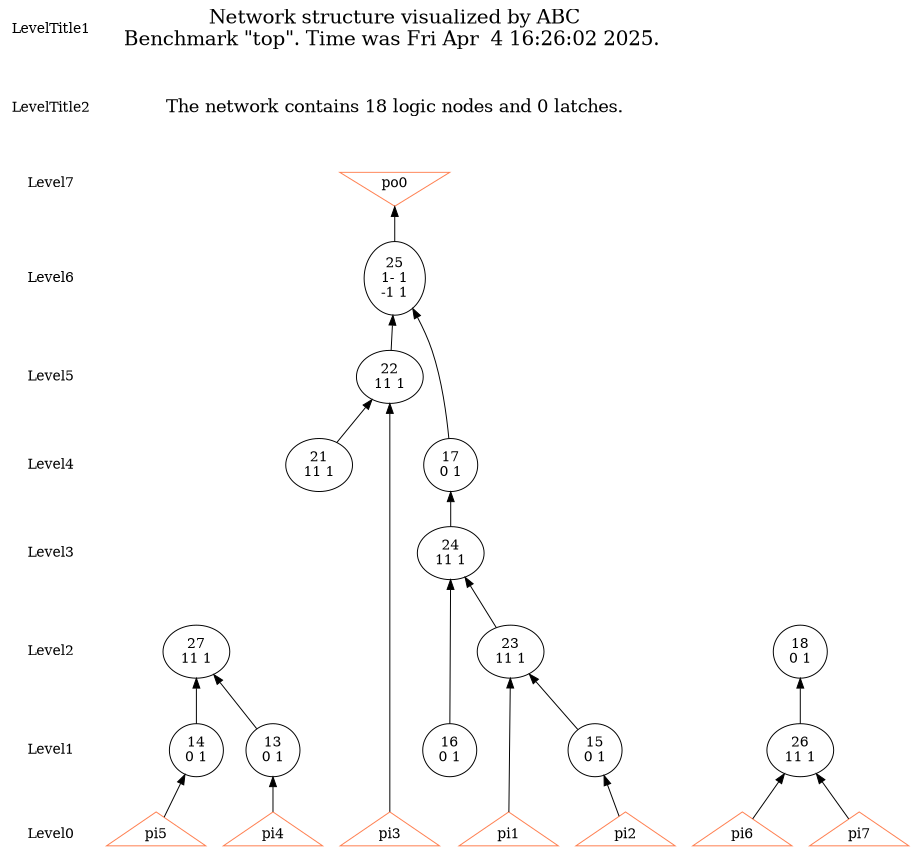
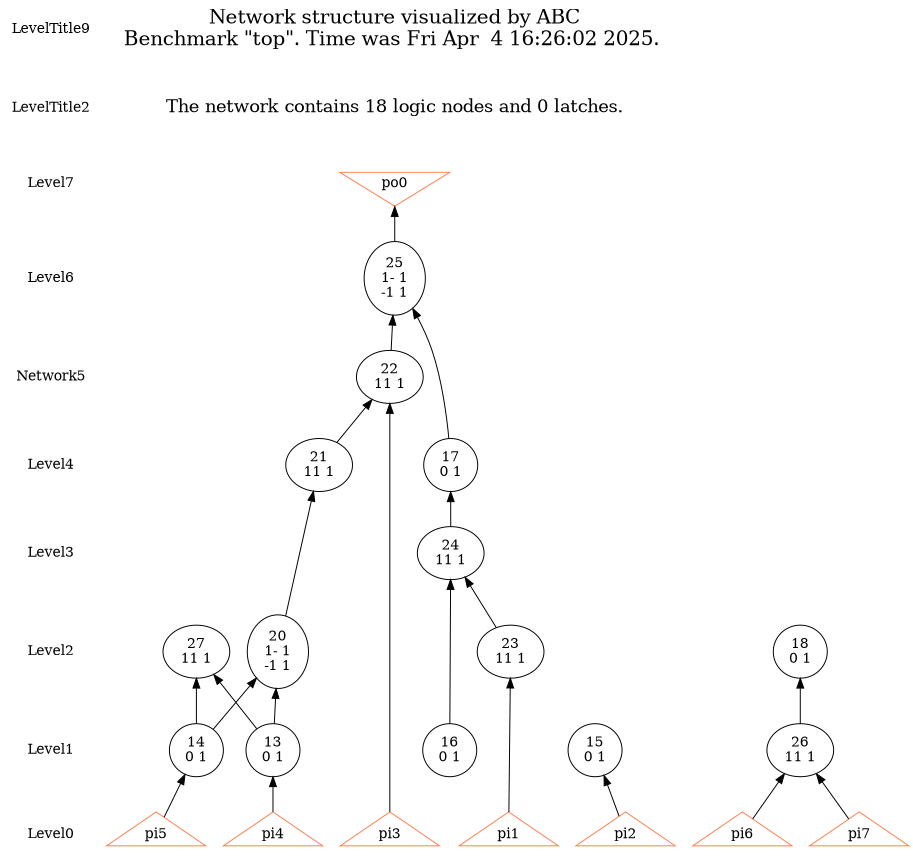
(51, 29) -> (51, 29)
(51, 377) -> (51, 377)
none -> (278, 652)
(557, 706) -> none
